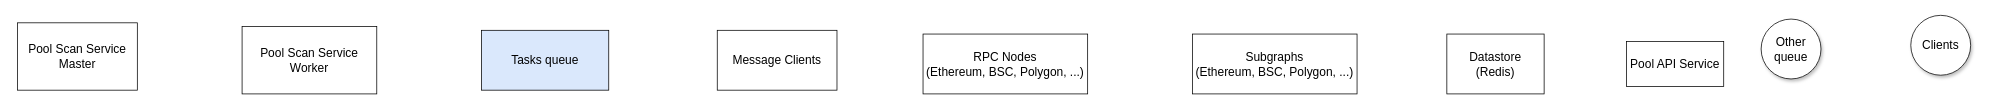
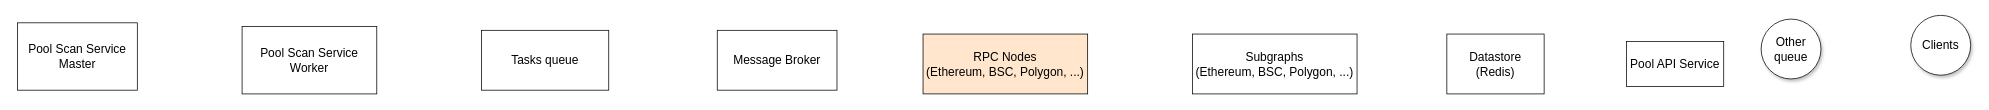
(544, 60) -> (544, 60)
(777, 60) -> (777, 60)
(1005, 64) -> (1005, 64)
